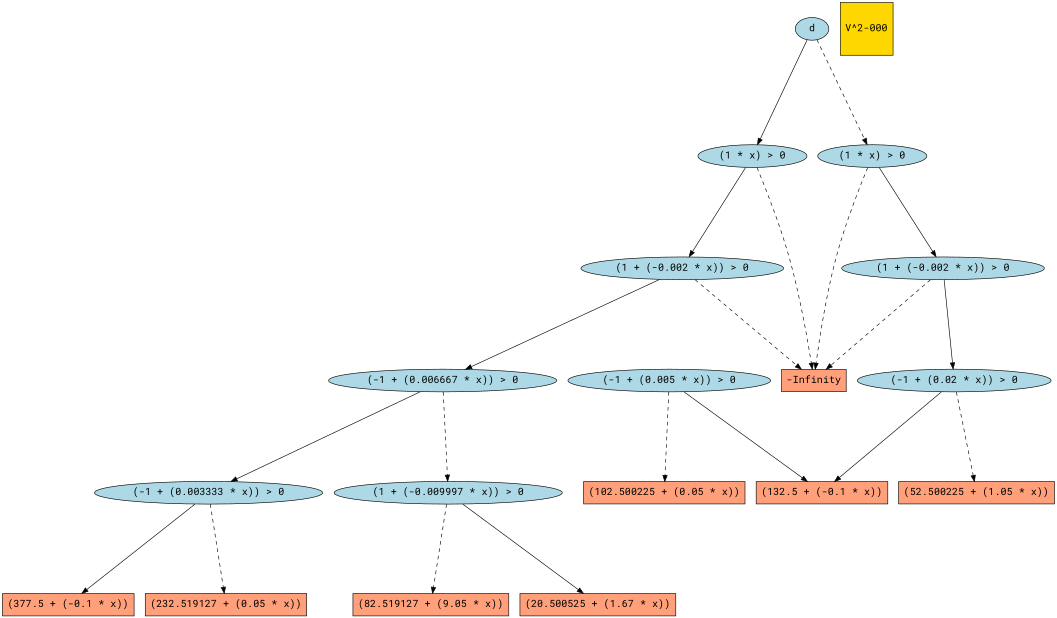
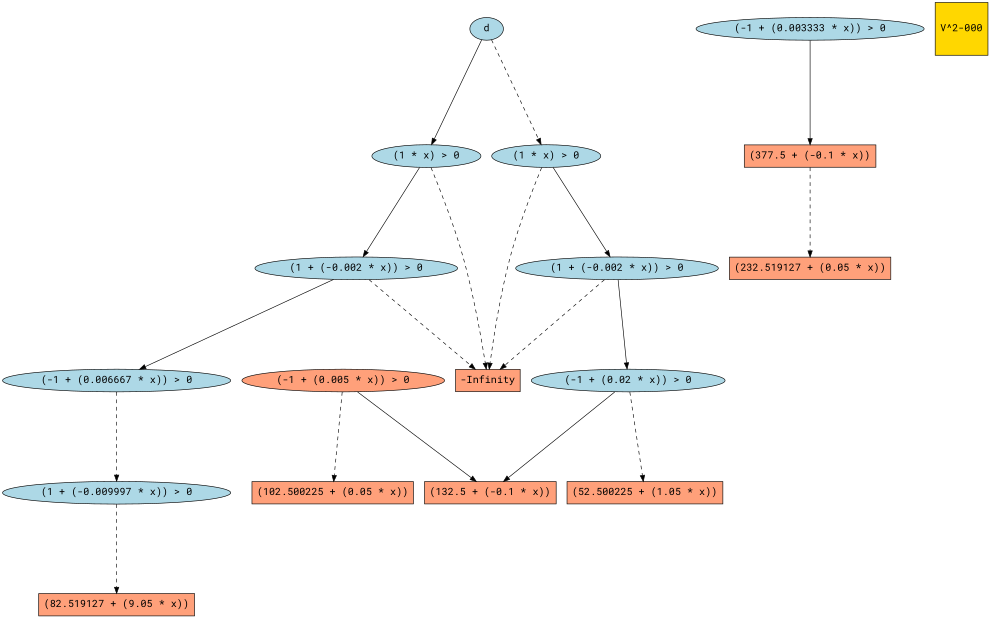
(669, 381) -> (343, 381)
(328, 435) -> none
(217, 546) -> (810, 209)
(598, 605) -> none
